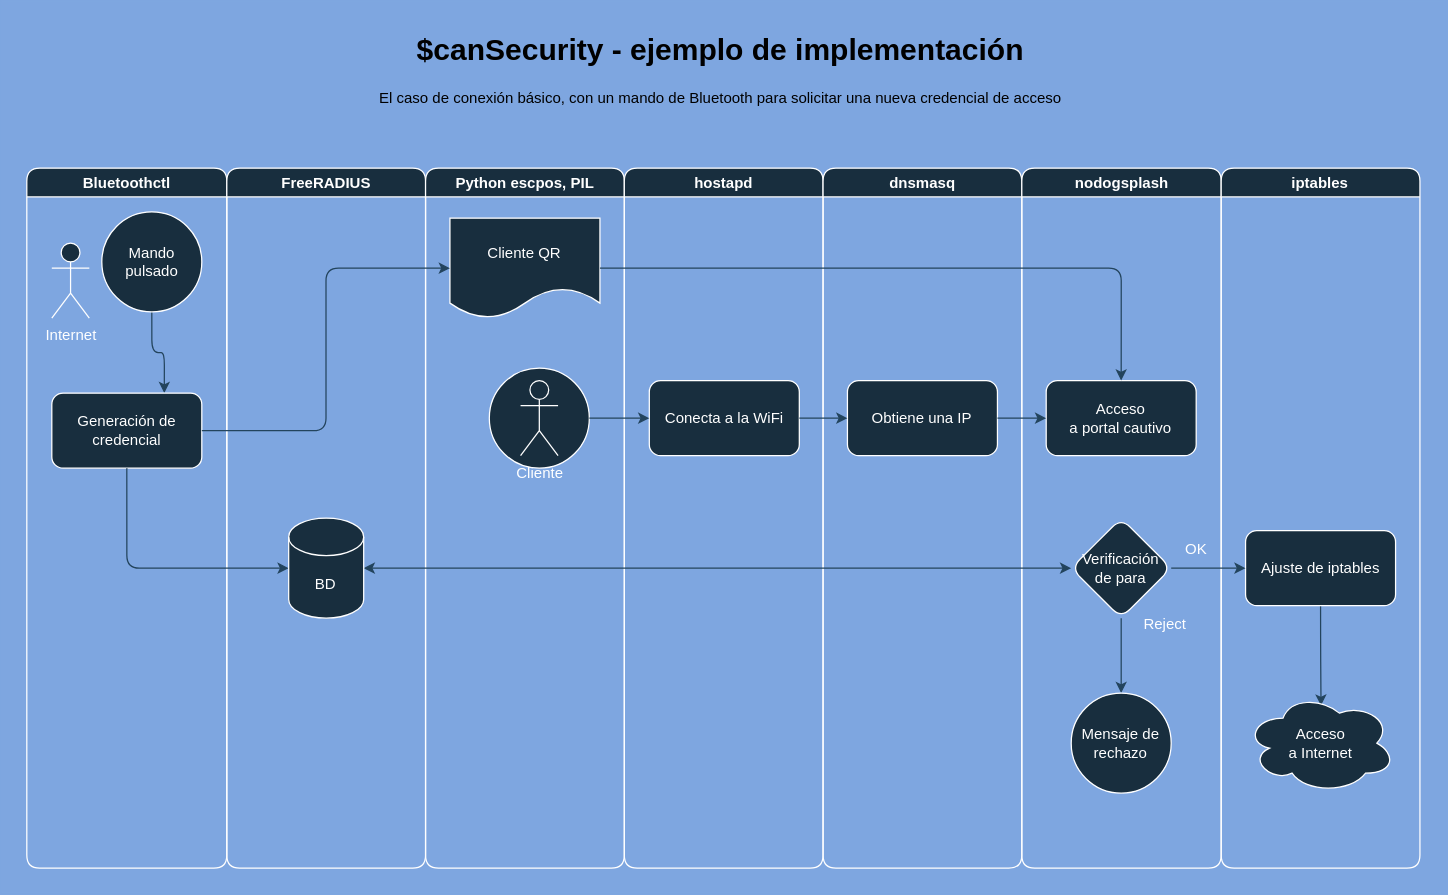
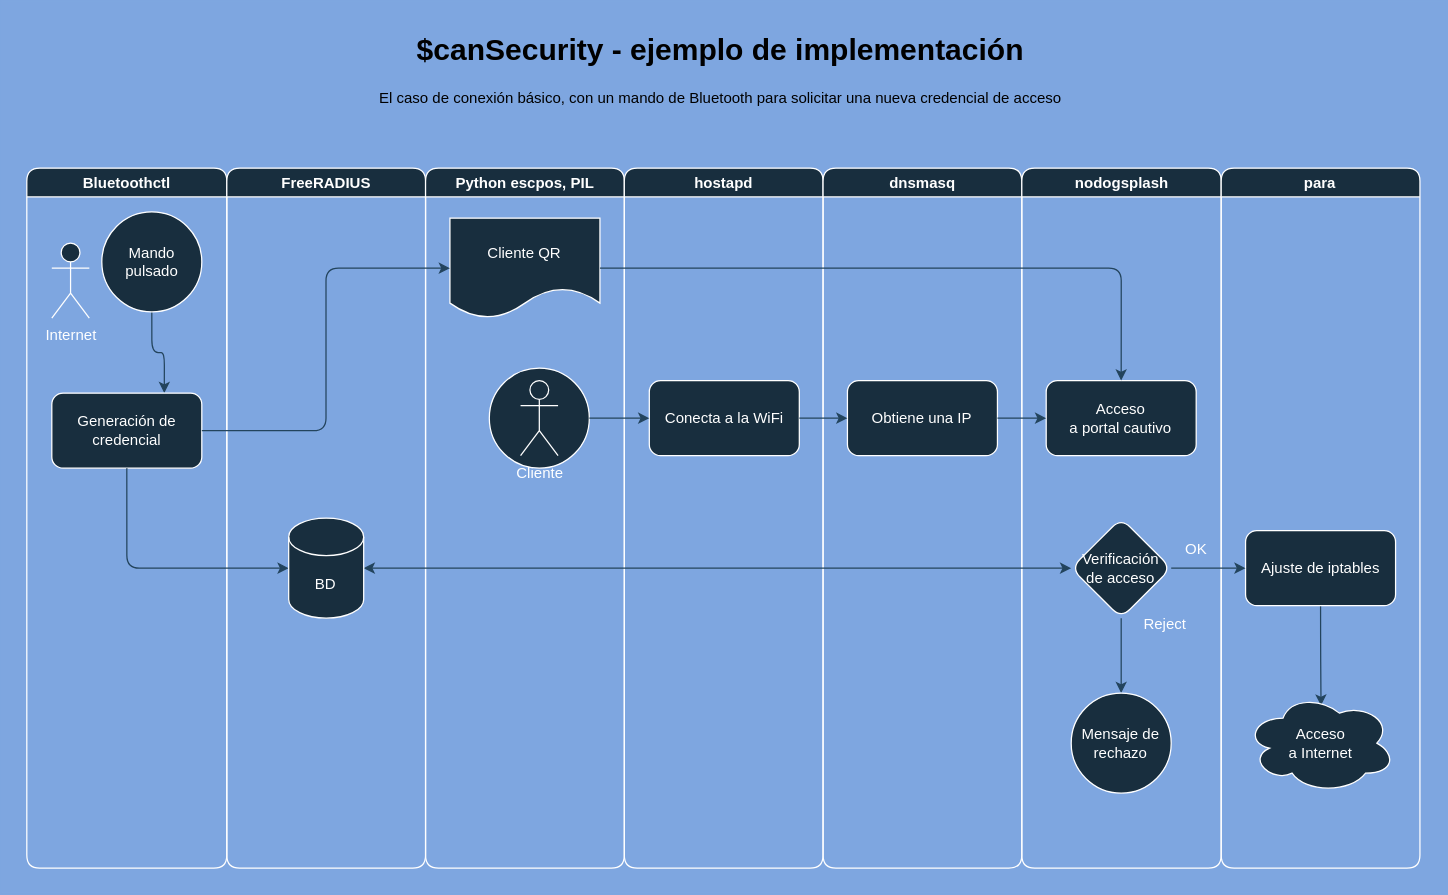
(1320, 183) -> (1320, 183)
(1121, 568) -> (1121, 568)
